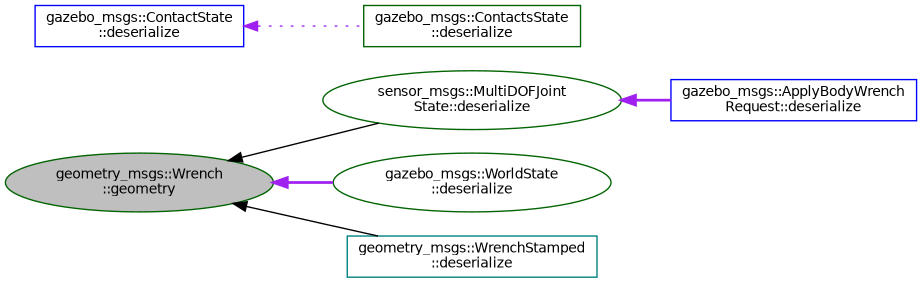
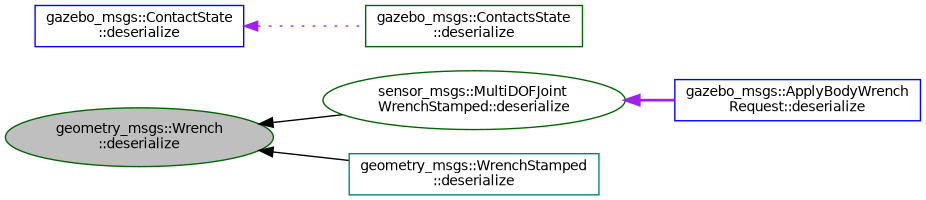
(472, 100) -> (474, 100)
(139, 183) -> (139, 137)
(472, 183) -> none
